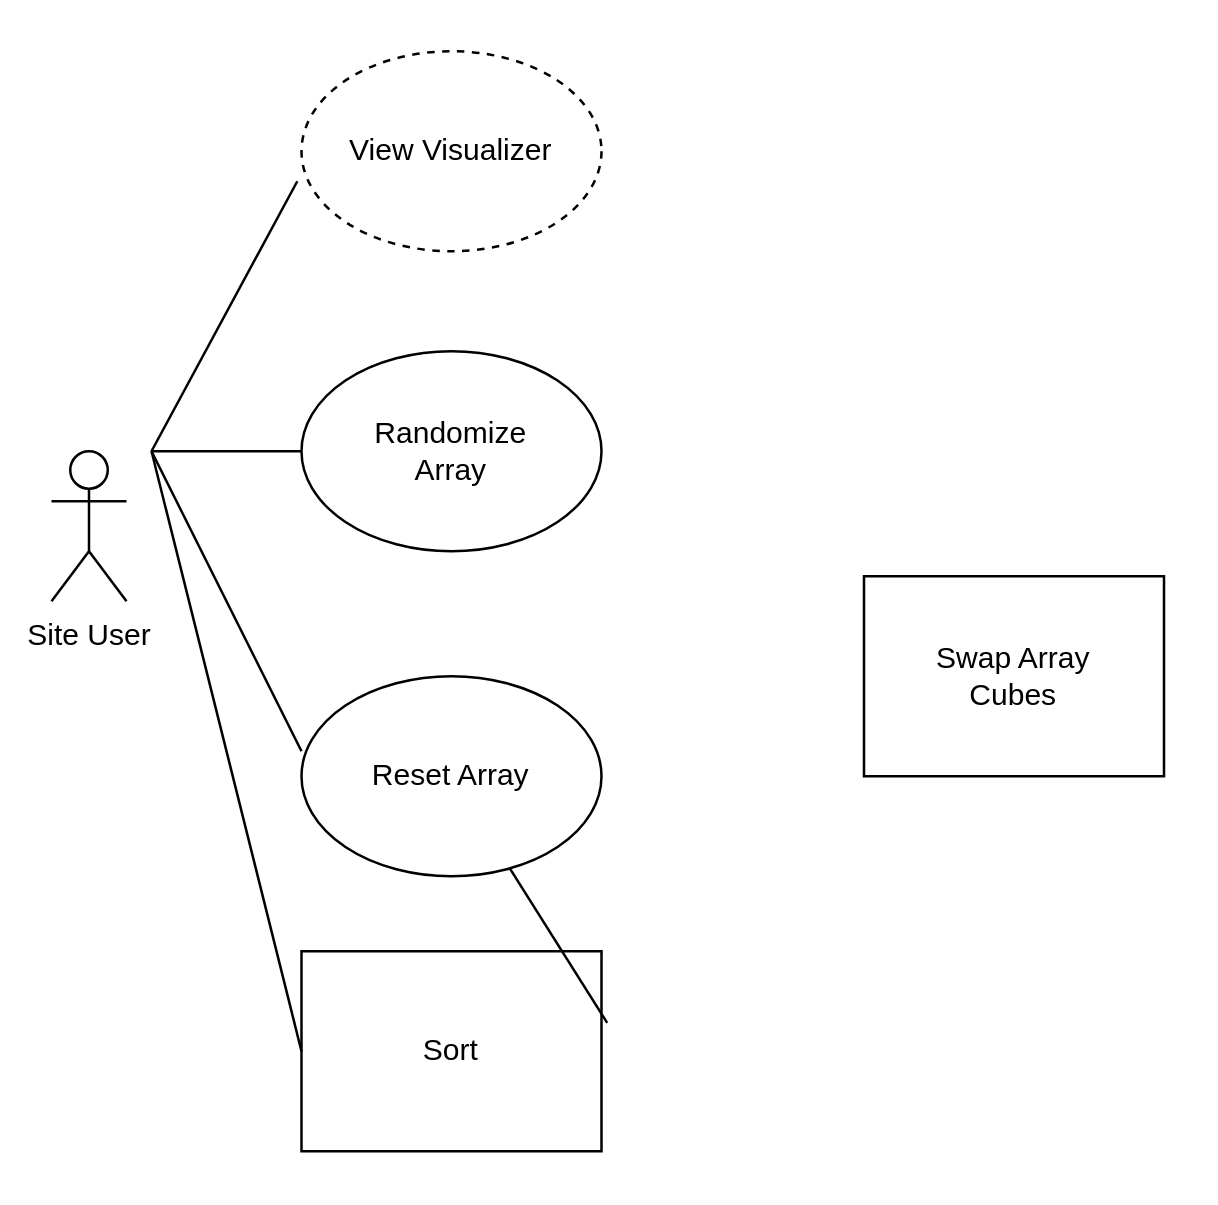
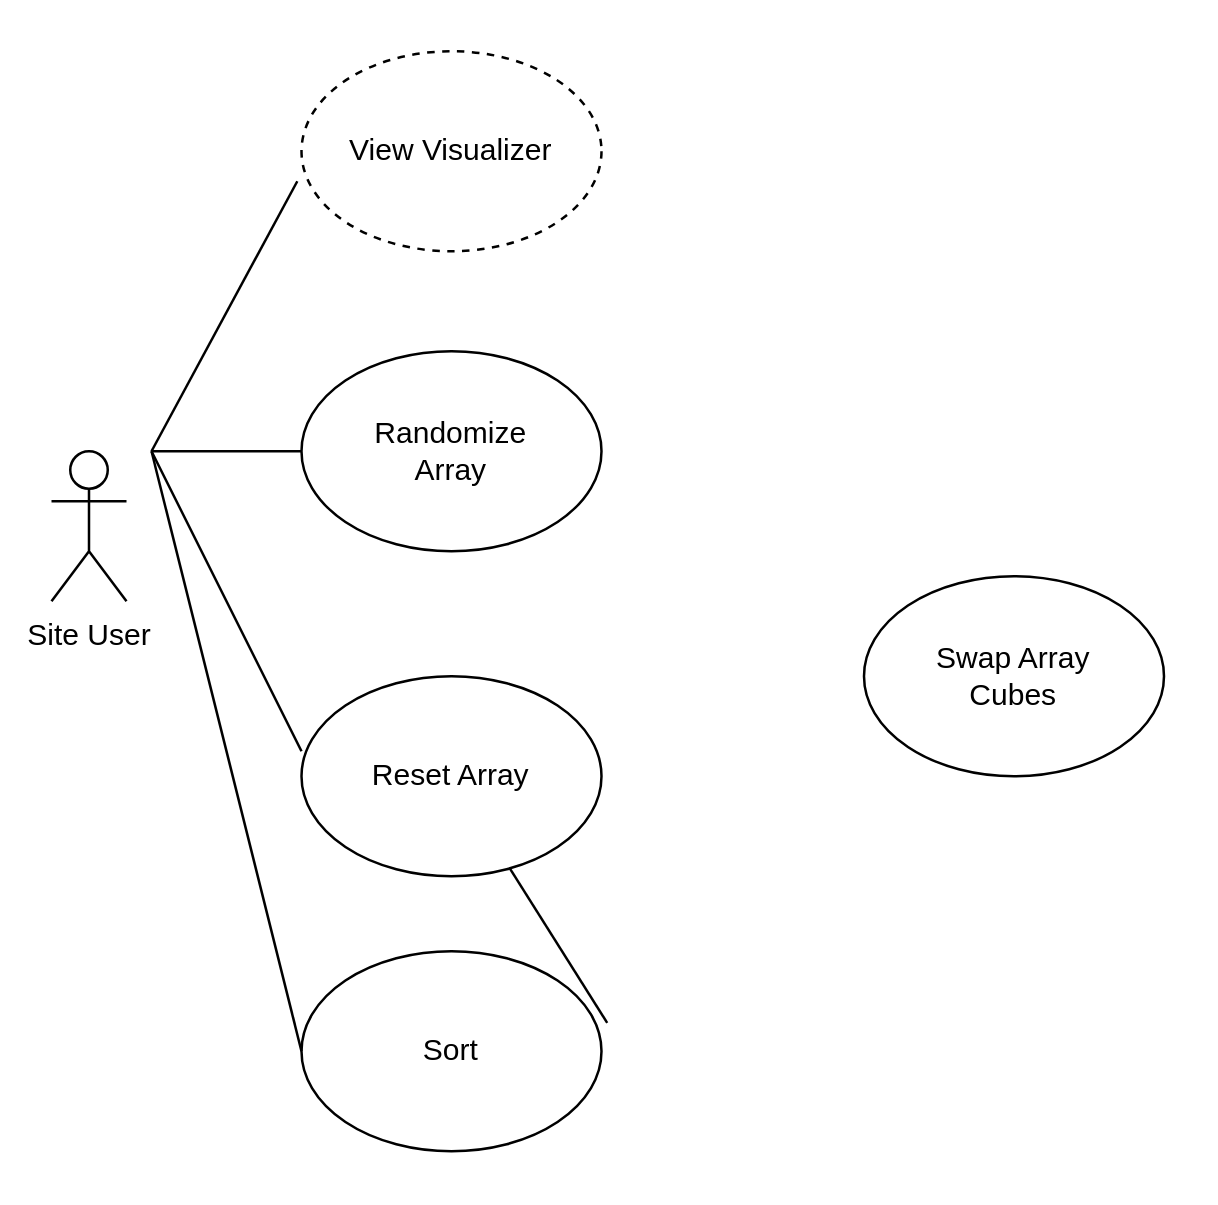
(1014, 676) -> (1014, 676)
(451, 1051) -> (451, 1051)
